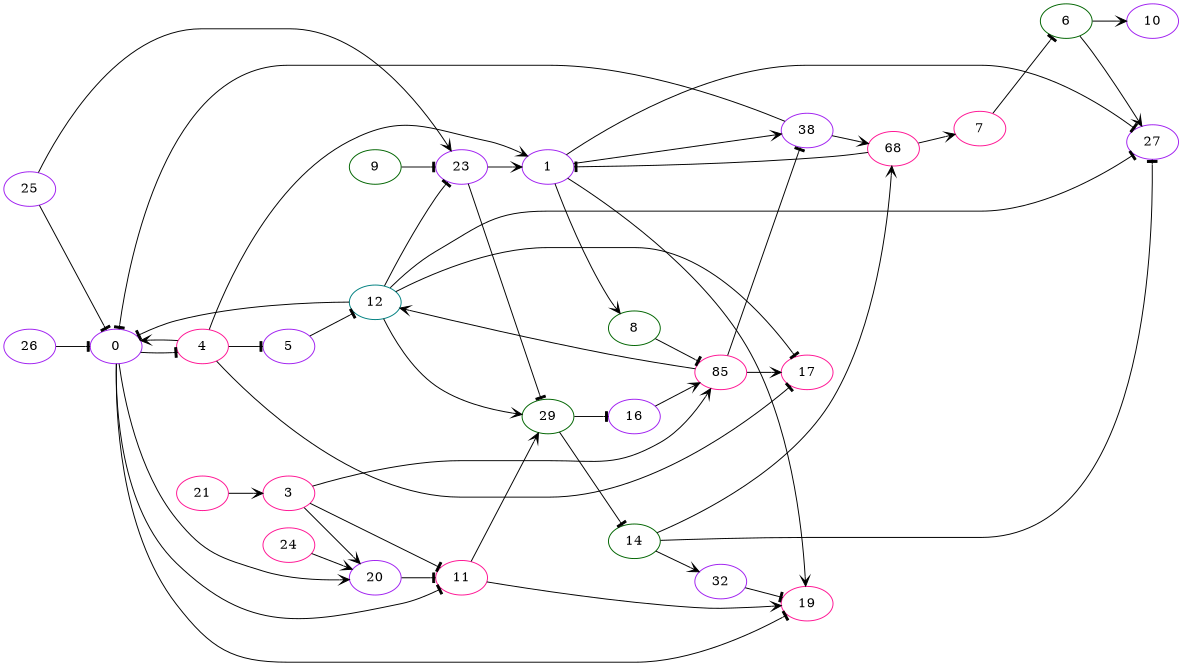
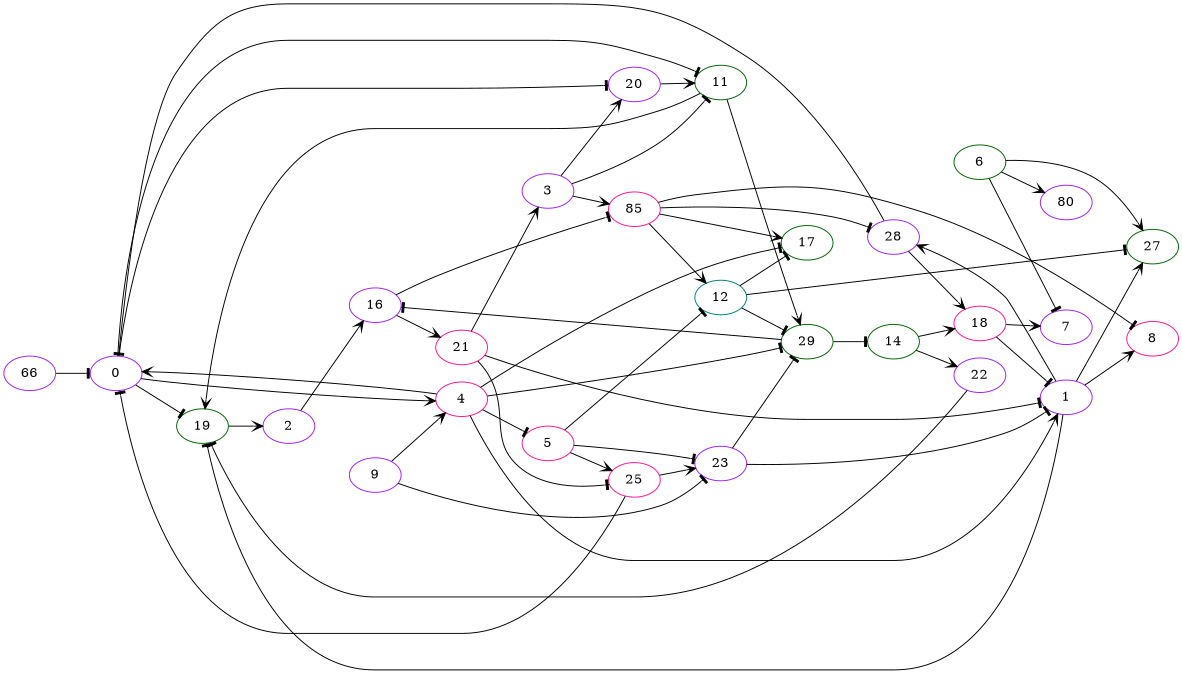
(1153, 21) -> (1066, 203)
(846, 65) -> (1107, 326)
(1021, 77) -> (1022, 243)
(980, 129) -> (1066, 327)
(807, 131) -> (894, 237)
(1153, 142) -> (1153, 247)
(894, 149) -> (980, 323)
(375, 167) -> (375, 475)
(500, 167) -> (892, 457)
(30, 189) -> (634, 480)
(413, 235) -> (632, 451)
(244, 308) -> none
none -> (414, 324)
(634, 328) -> (1153, 339)
(744, 343) -> (651, 670)
(30, 346) -> (30, 373)
(289, 346) -> (548, 443)
(675, 349) -> (907, 208)
(157, 353) -> (283, 392)
(807, 372) -> (807, 243)
none -> (640, 374)
(434, 385) -> (762, 318)
(673, 397) -> (499, 252)
none -> (744, 416)
none -> (289, 426)
none -> (415, 440)
none -> (510, 457)
none -> (587, 460)
(289, 493) -> (548, 191)
(1042, 519) -> none
(181, 524) -> (275, 91)
(289, 545) -> none
(416, 578) -> (673, 84)
(462, 578) -> (721, 83)
(721, 582) -> (980, 375)
(807, 604) -> (203, 426)
